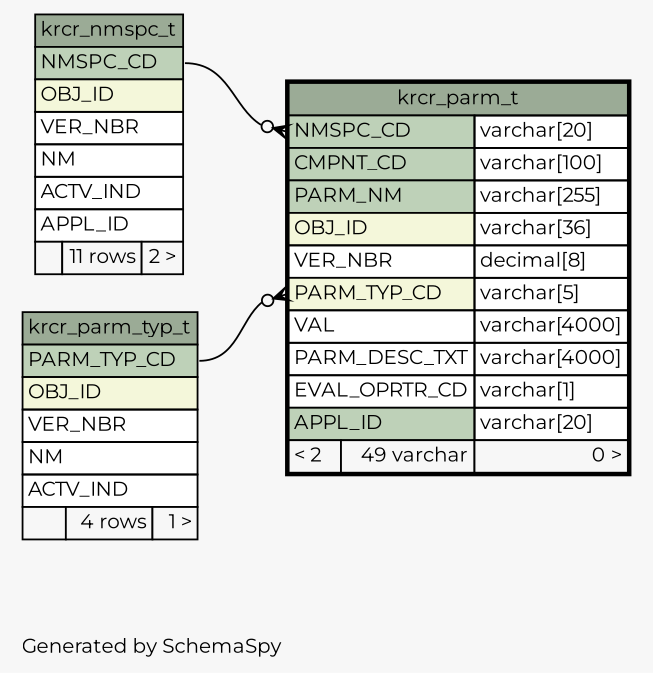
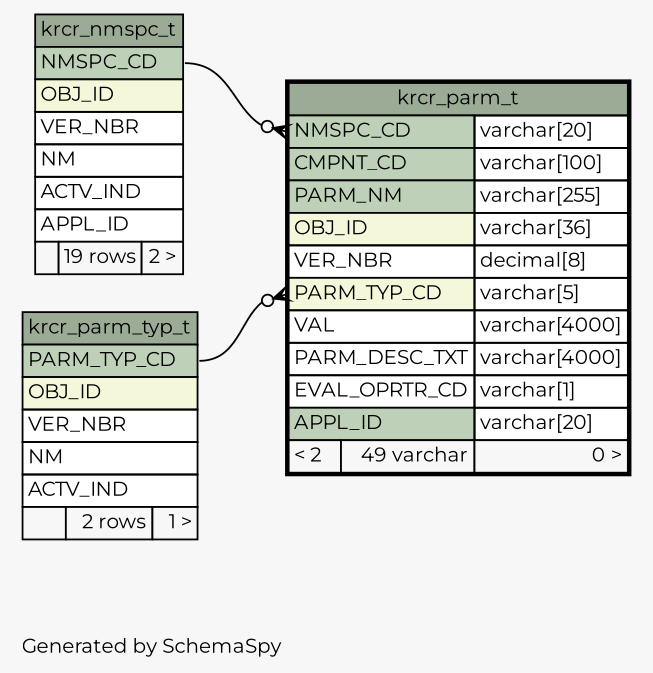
(103, 257) -> (100, 257)
(114, 522) -> (115, 522)
